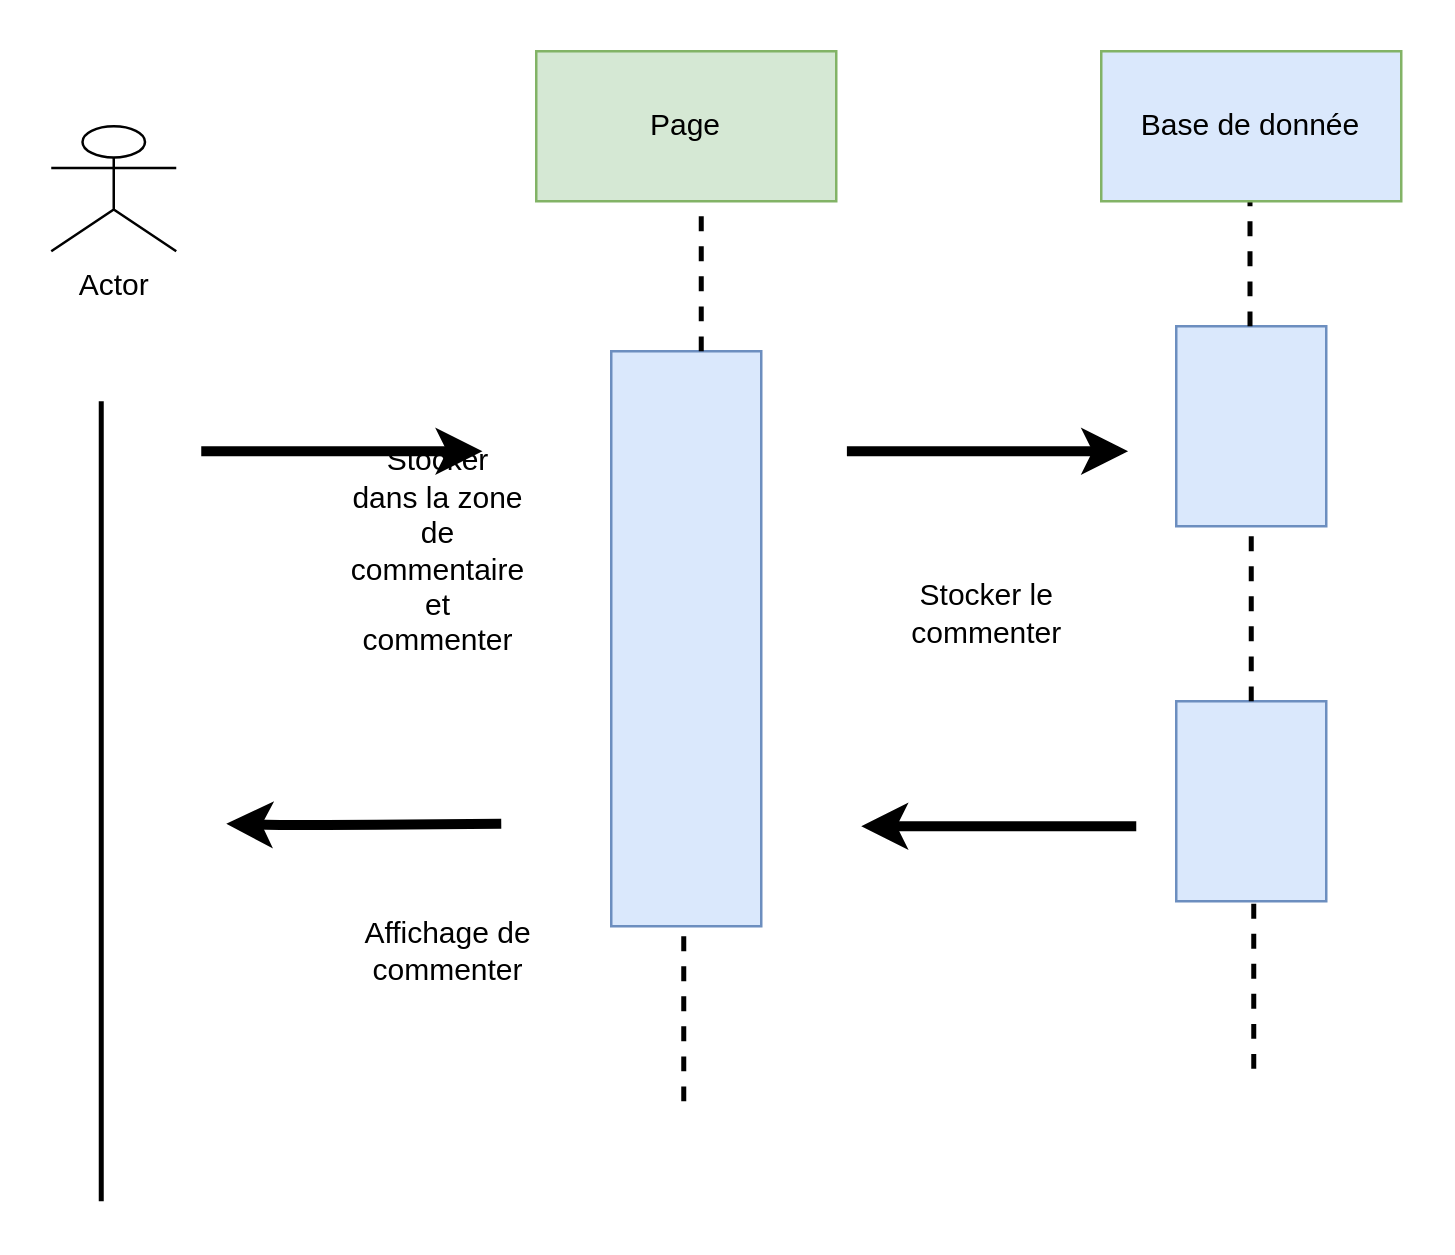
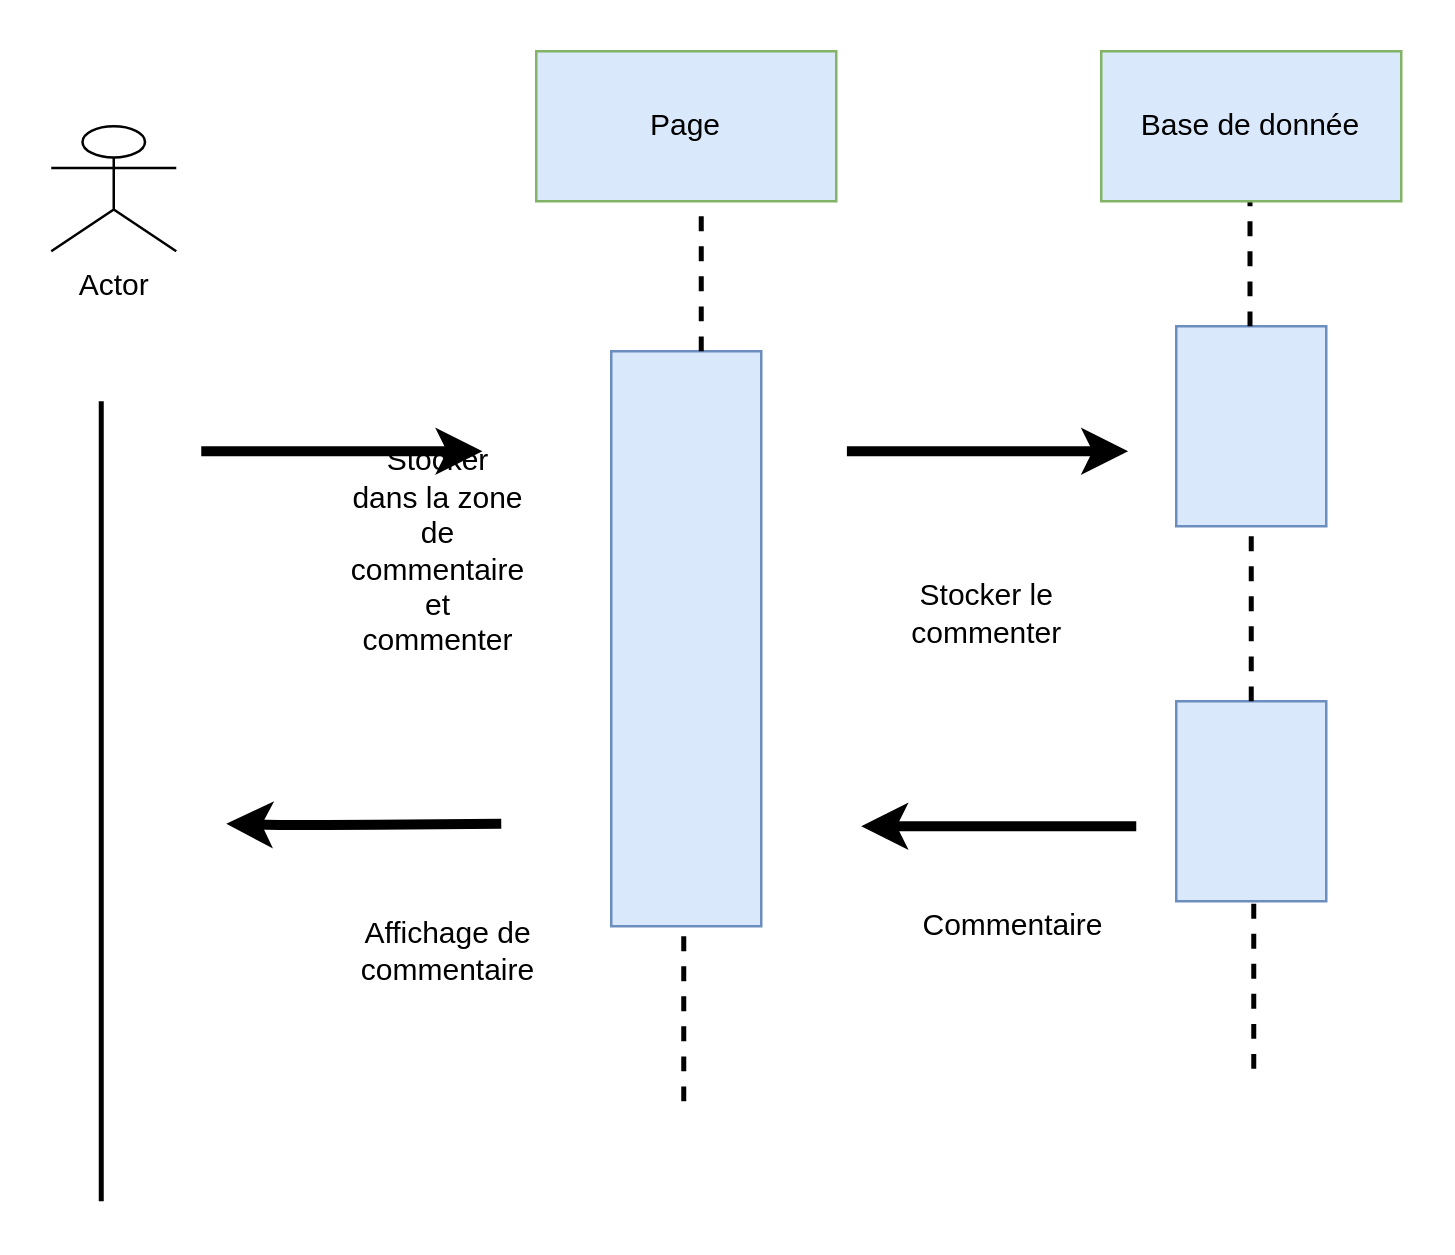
(686, 126) -> (686, 126)
none -> (1014, 926)
(449, 951) -> (449, 951)
